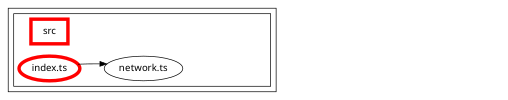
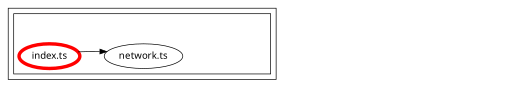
(49, 31) -> none
